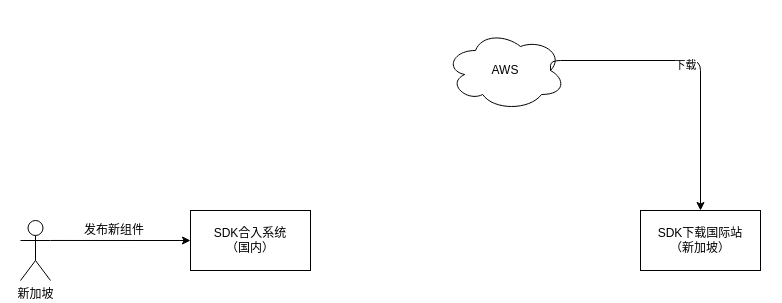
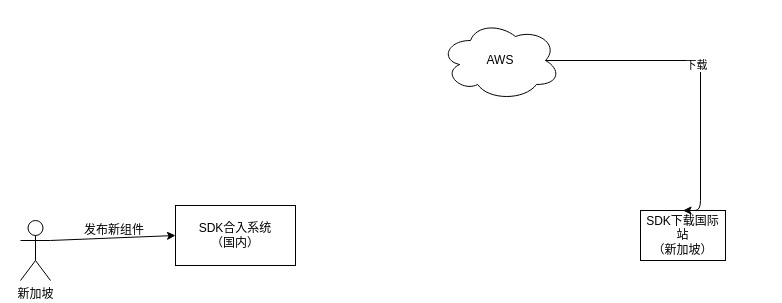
(506, 71) -> (501, 61)
(251, 241) -> (236, 236)
(701, 241) -> (683, 236)
